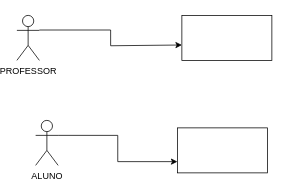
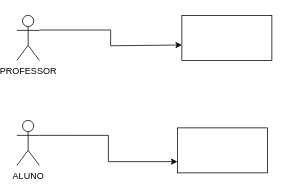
(47, 143) -> (28, 143)
